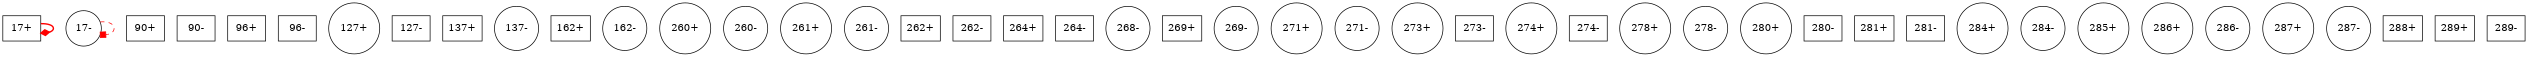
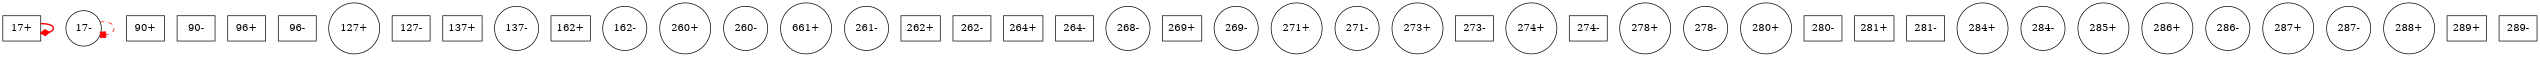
(806, 28) -> (806, 28)
(2403, 28) -> (2409, 28)
